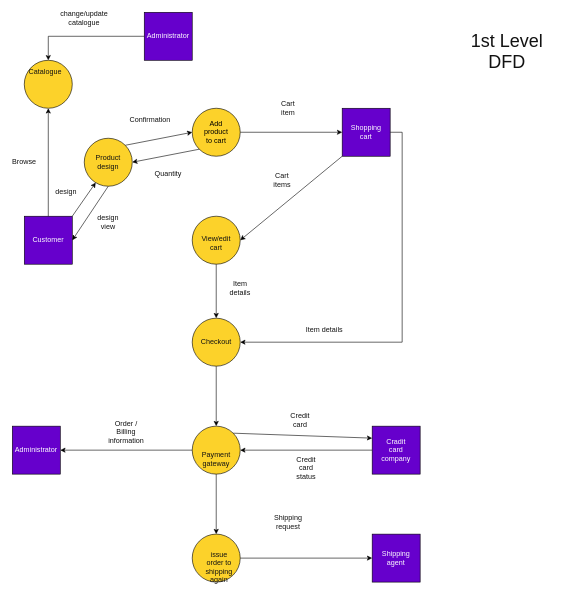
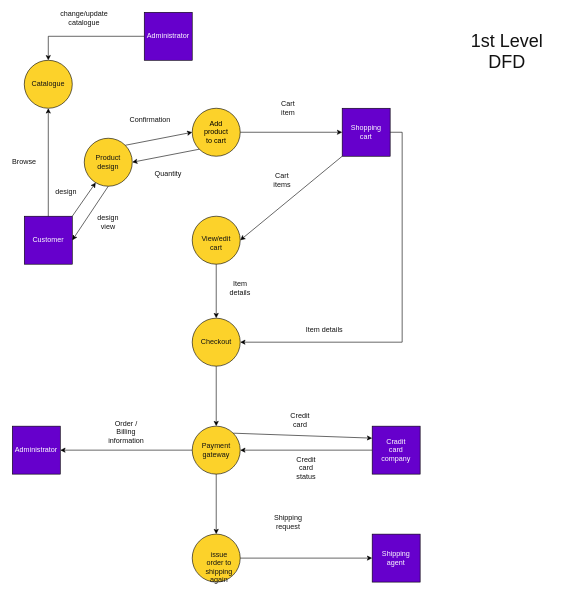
(45, 72) -> (48, 84)
(216, 459) -> (216, 450)
